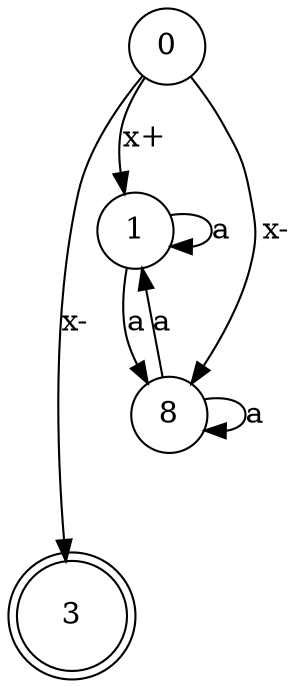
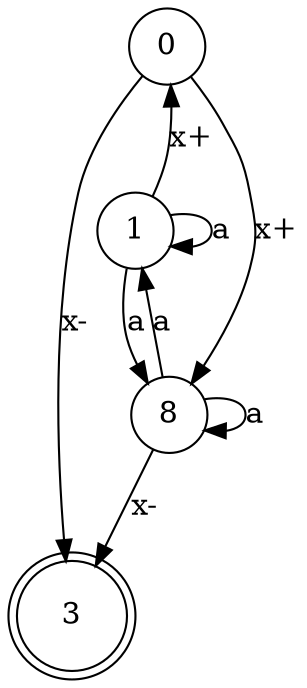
(122, 125) -> (168, 153)
(276, 231) -> (276, 231)
none -> (129, 498)
